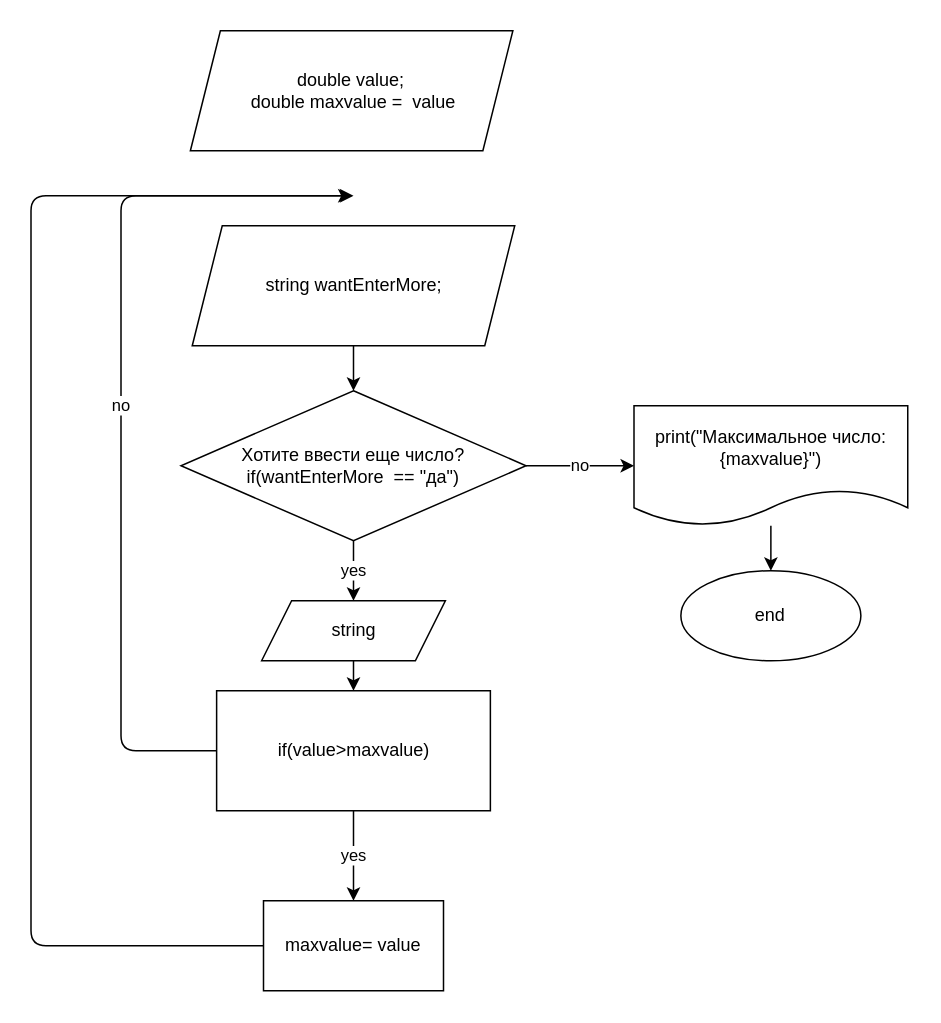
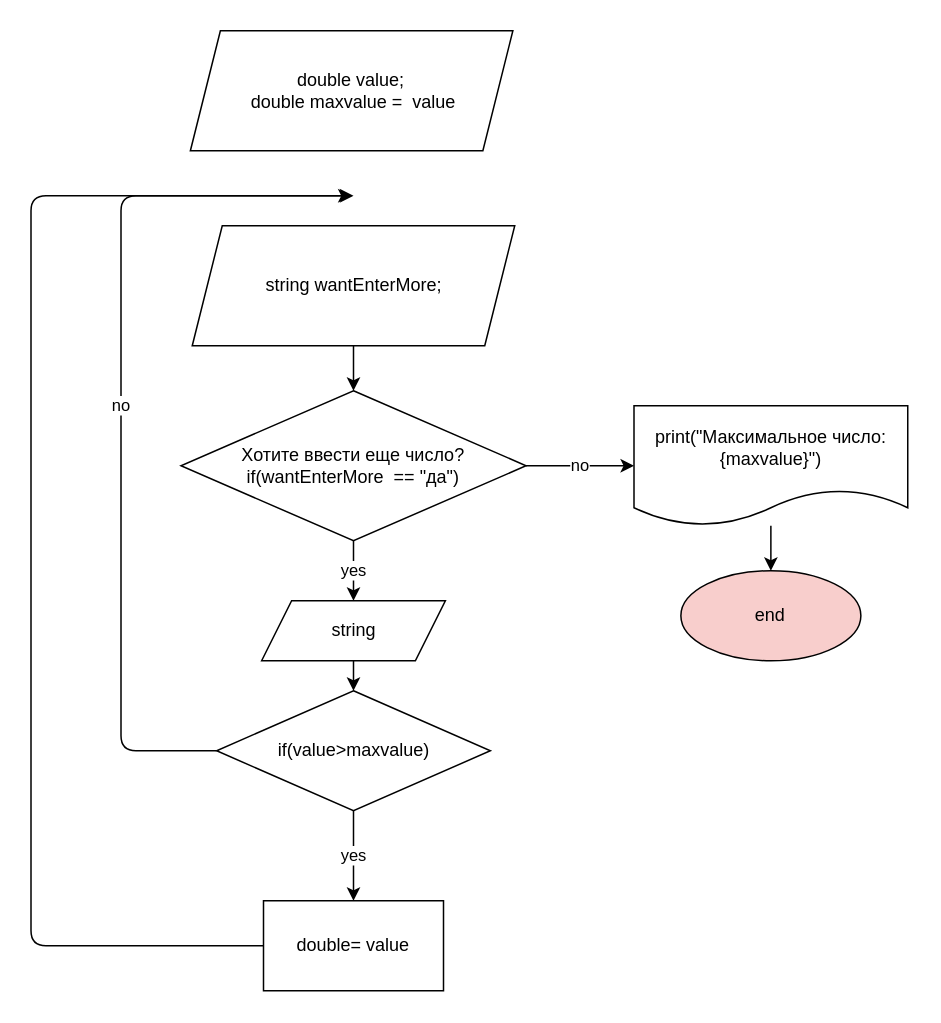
(771, 616) -> (771, 616)
(353, 751) -> (353, 751)
(353, 946) -> (353, 946)
